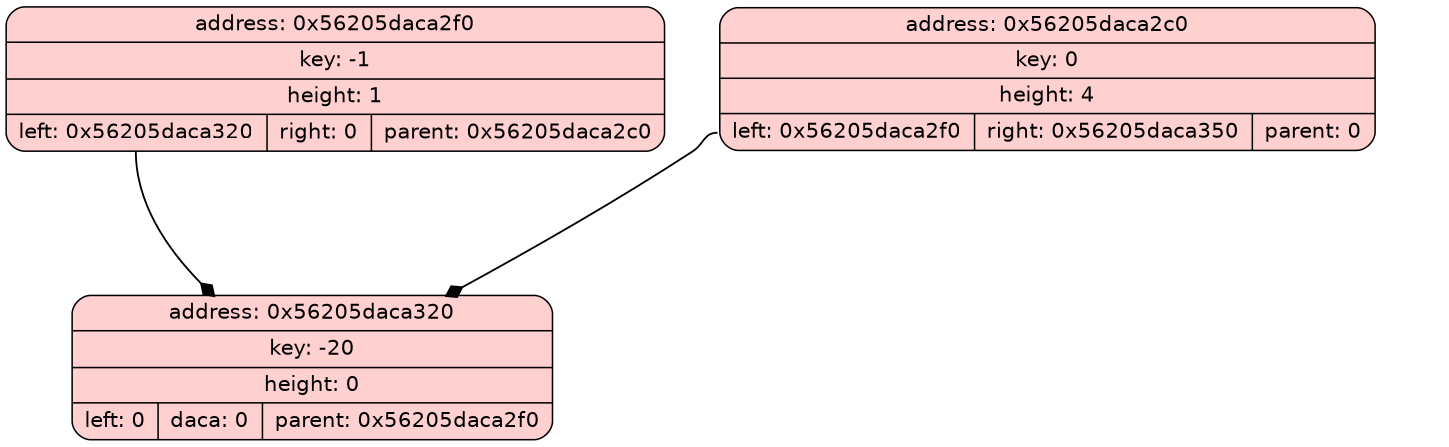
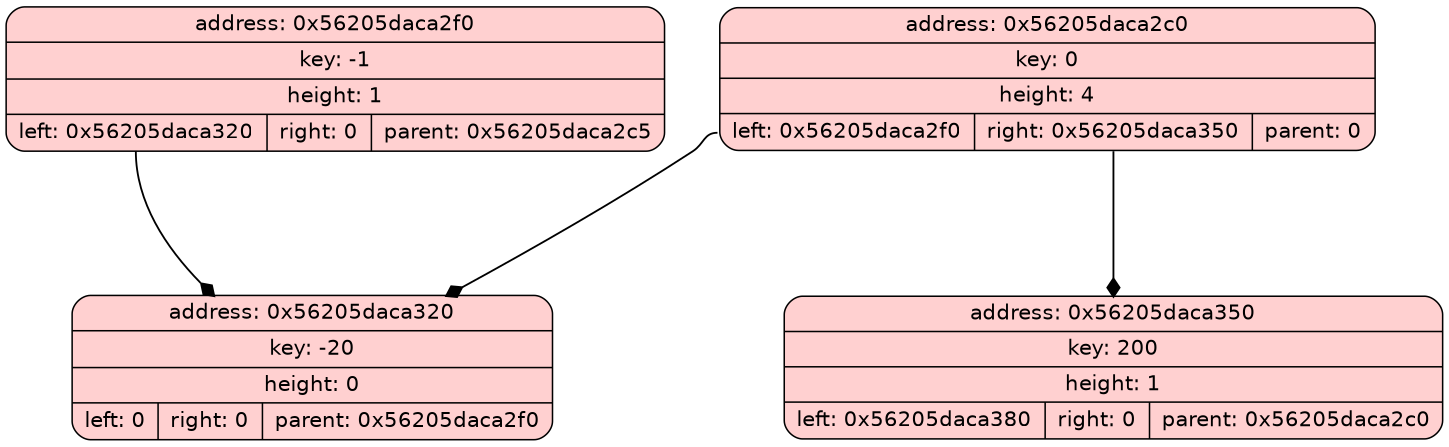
(518, 132) -> (518, 132)
none -> (1113, 368)
(210, 421) -> (210, 421)
